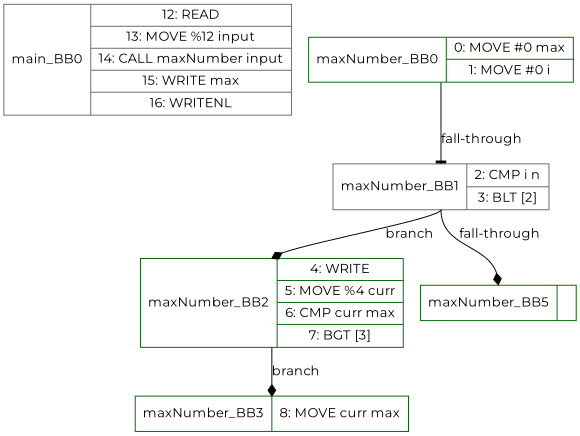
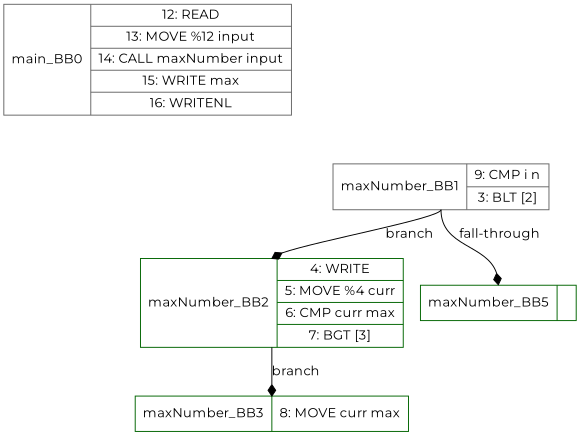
(441, 60) -> none
(508, 175) -> (508, 175)
